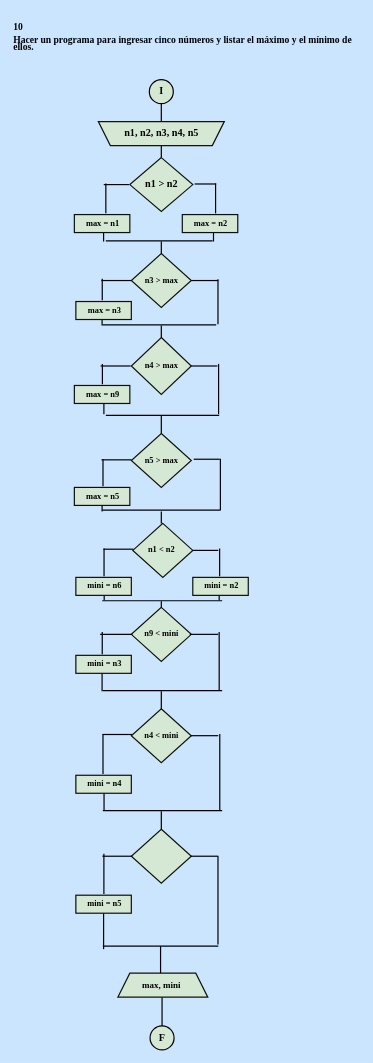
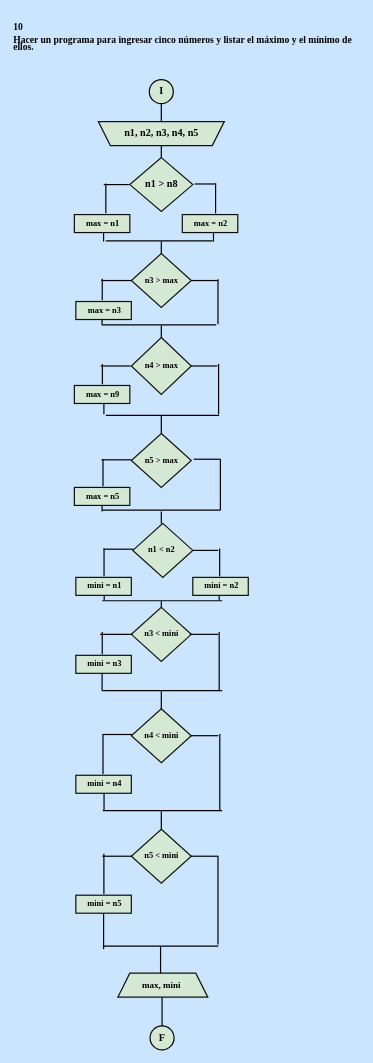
(162, 185) -> (162, 185)
(105, 587) -> (105, 587)
(162, 635) -> (162, 635)
none -> (161, 857)
